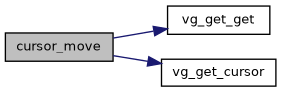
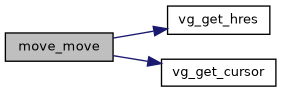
(219, 20) -> (219, 20)
(59, 47) -> (59, 47)
